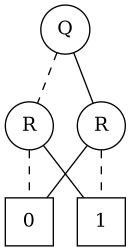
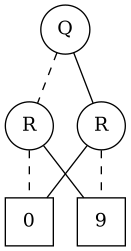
(101, 222) -> (101, 222)
